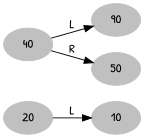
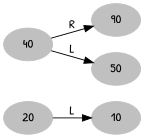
(72, 25) -> (72, 25)
(72, 49) -> (72, 49)
